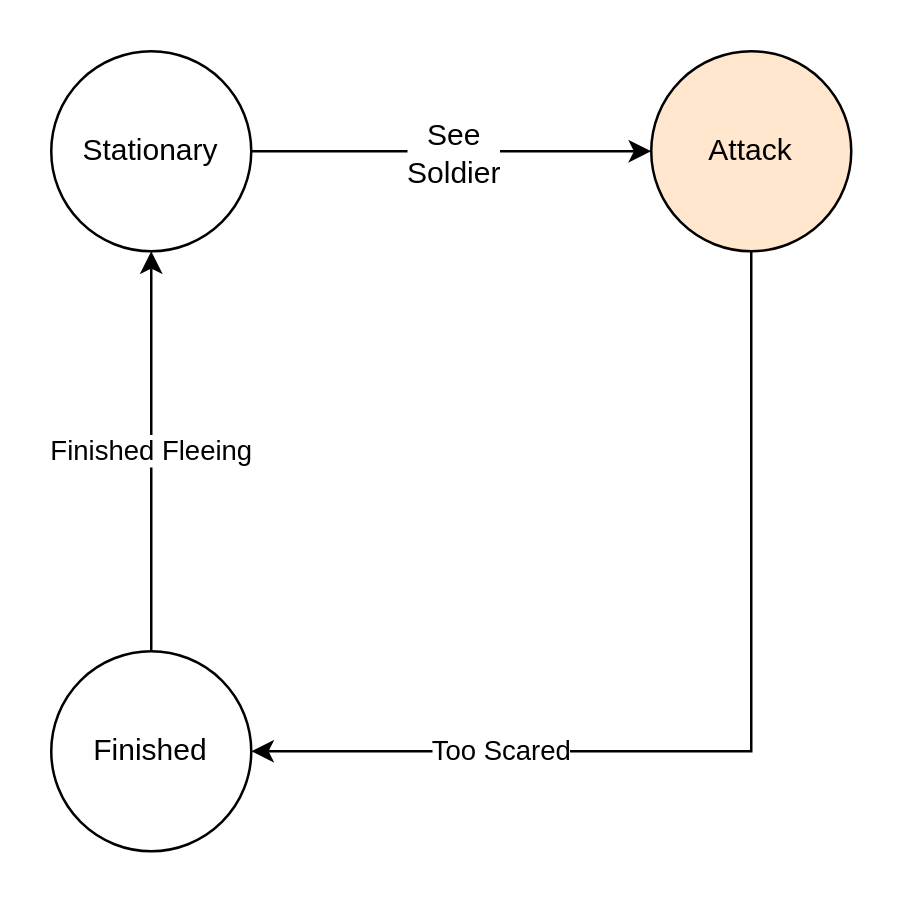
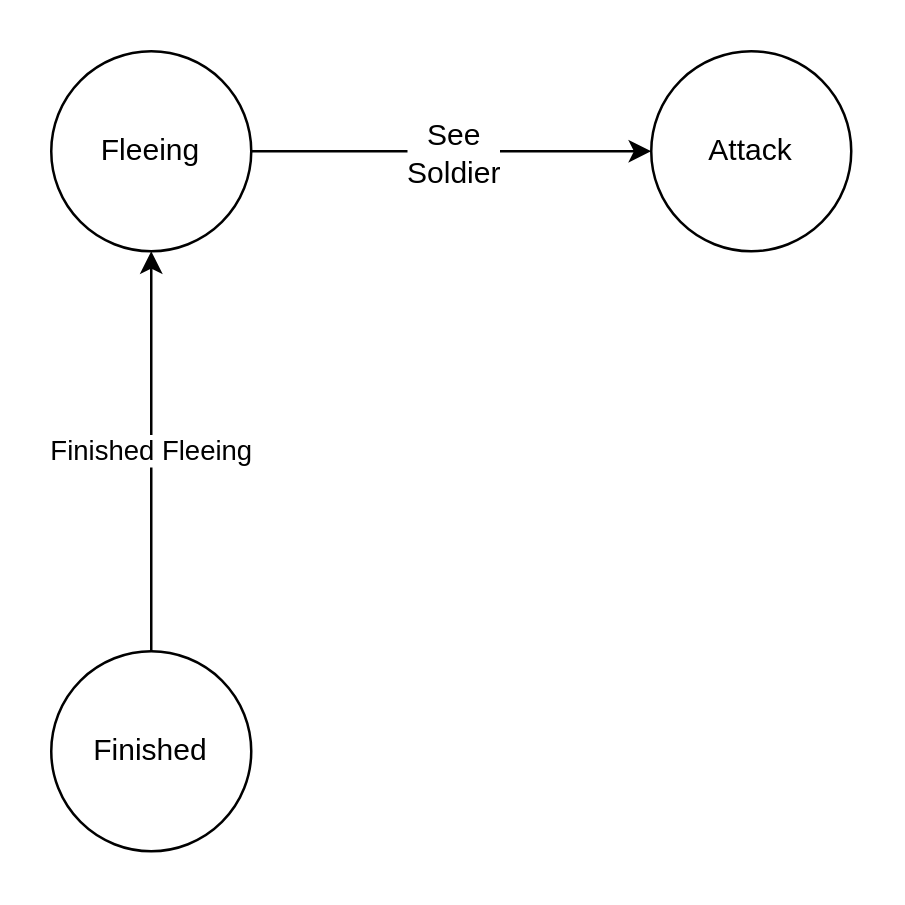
(151, 151) -> (151, 151)
(751, 151) -> (751, 151)
(751, 619) -> none
